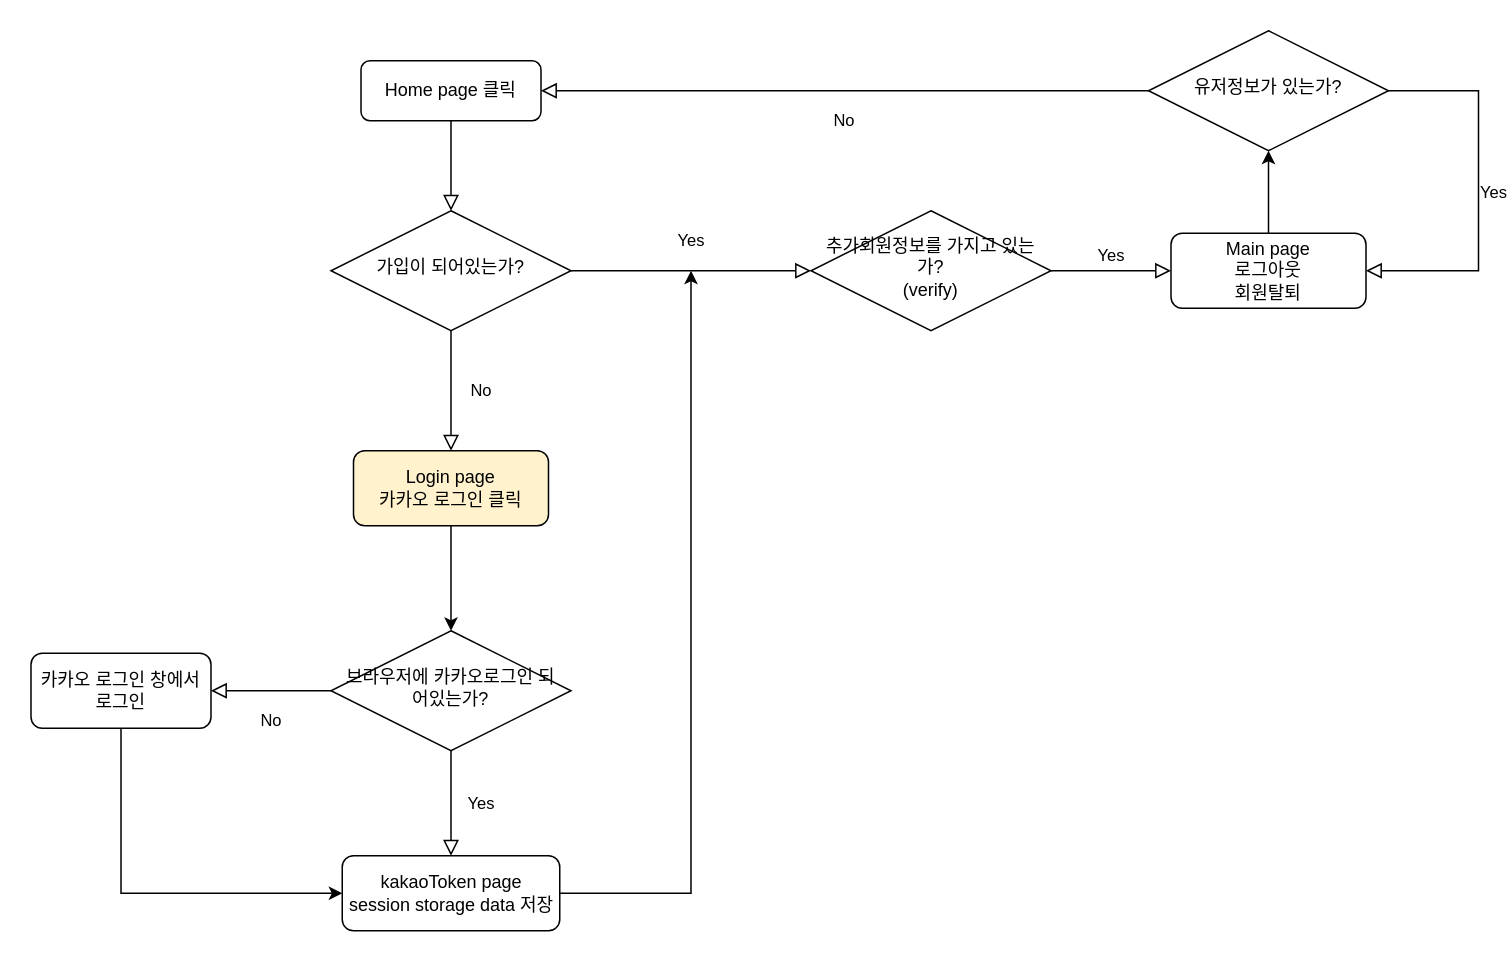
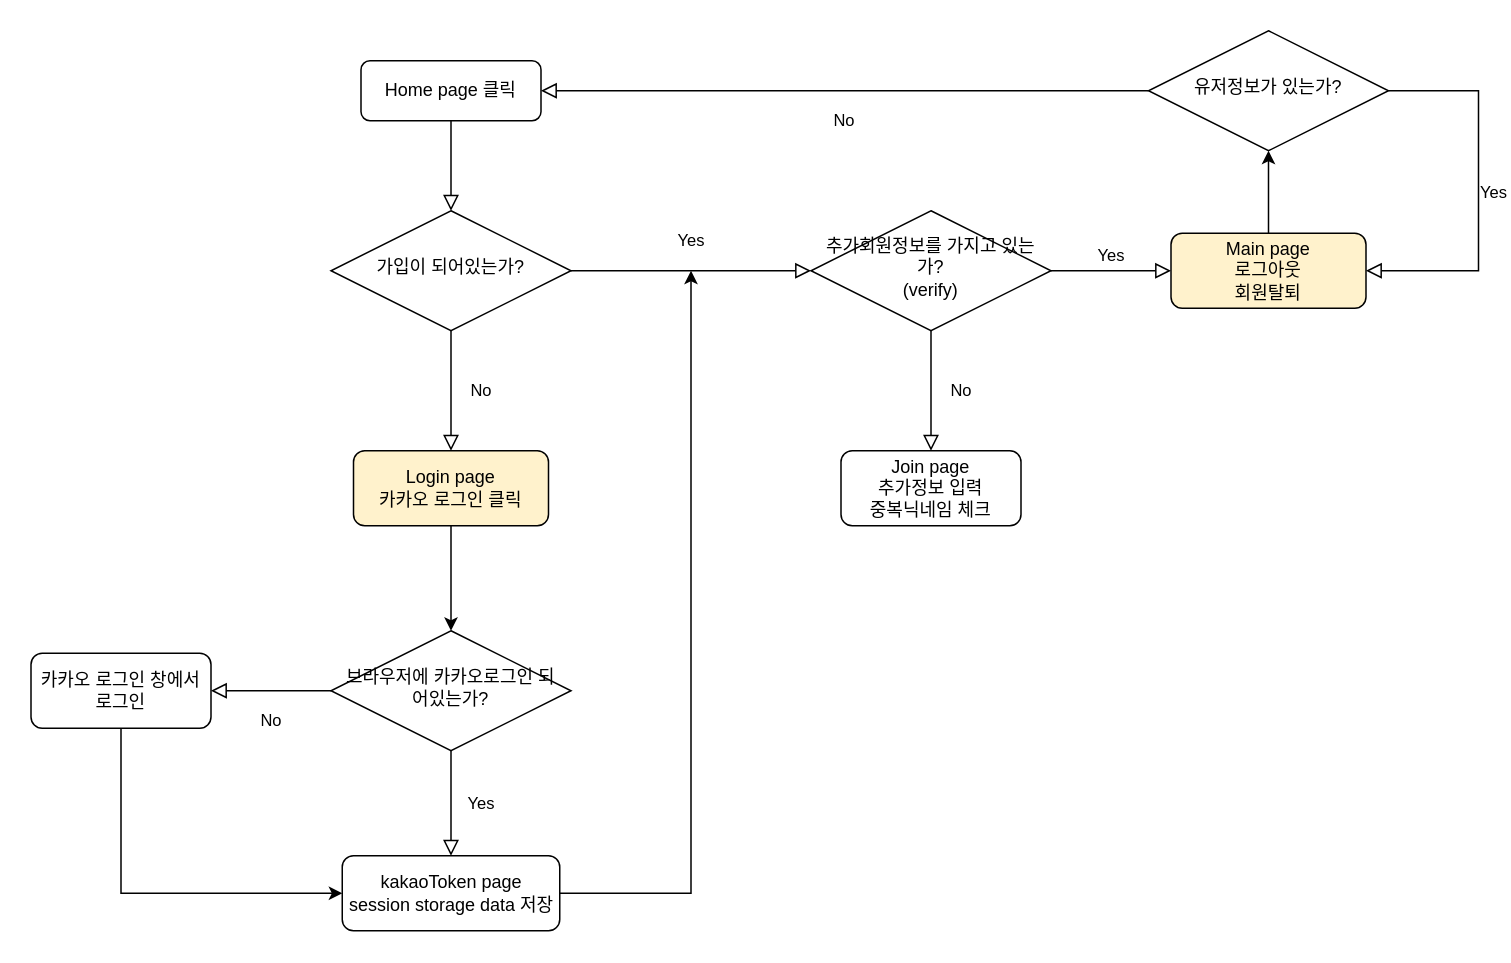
(1268, 271) -> (1268, 271)
none -> (931, 383)
none -> (931, 488)
